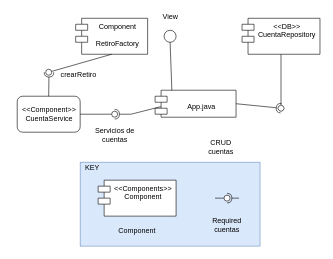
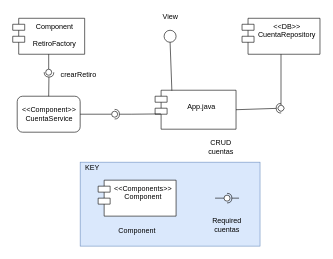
(112, 36) -> (49, 36)
(196, 104) -> (196, 110)
(115, 135) -> none
